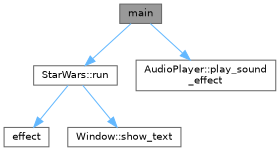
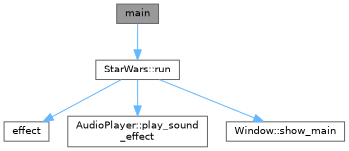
(166, 38) -> (138, 93)
(124, 137) -> (285, 132)
